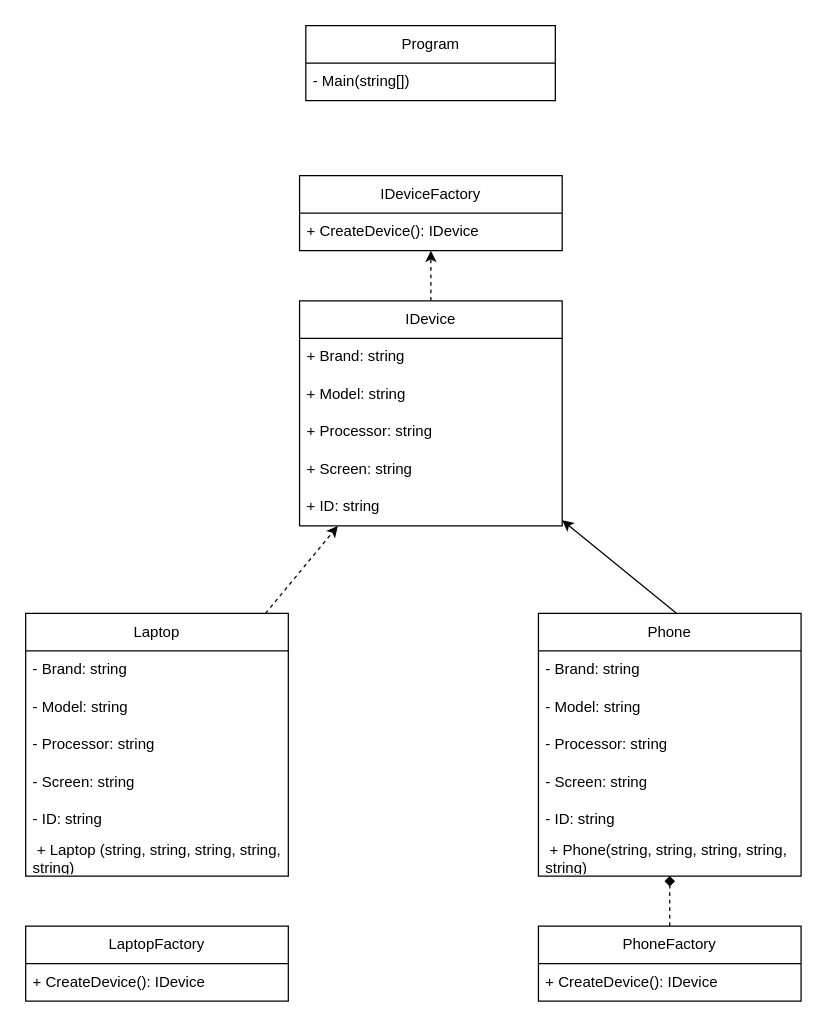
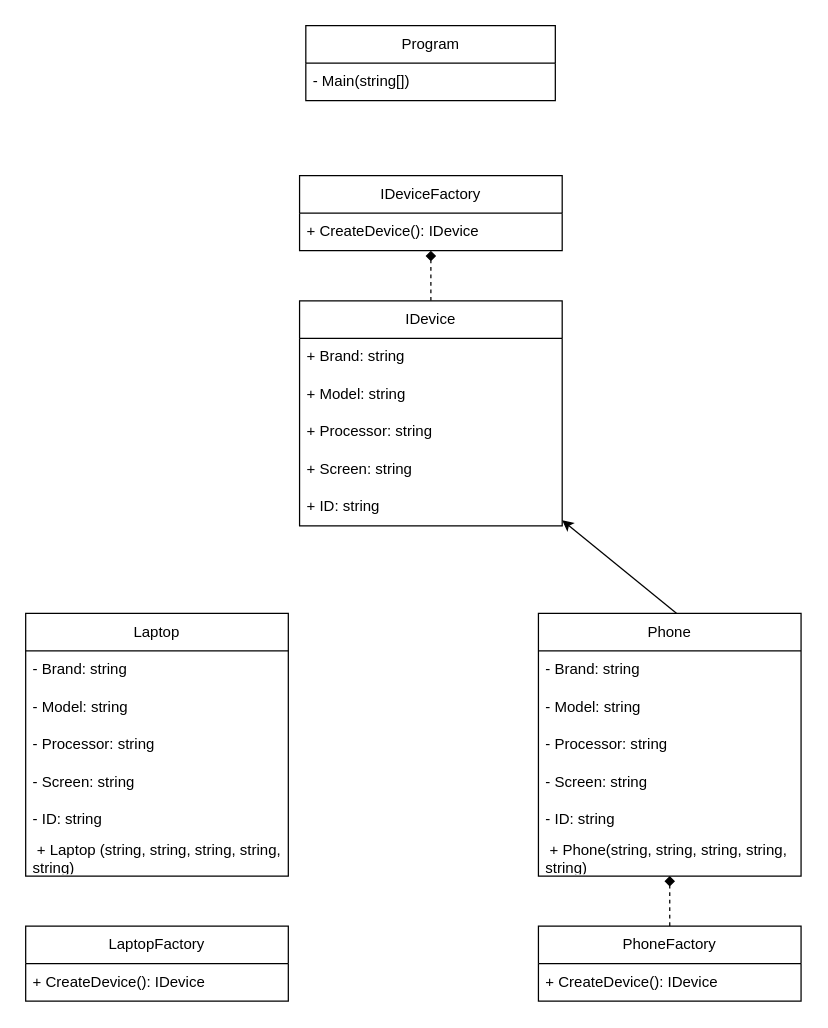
(431, 261) -> (431, 261)
(299, 573) -> none
